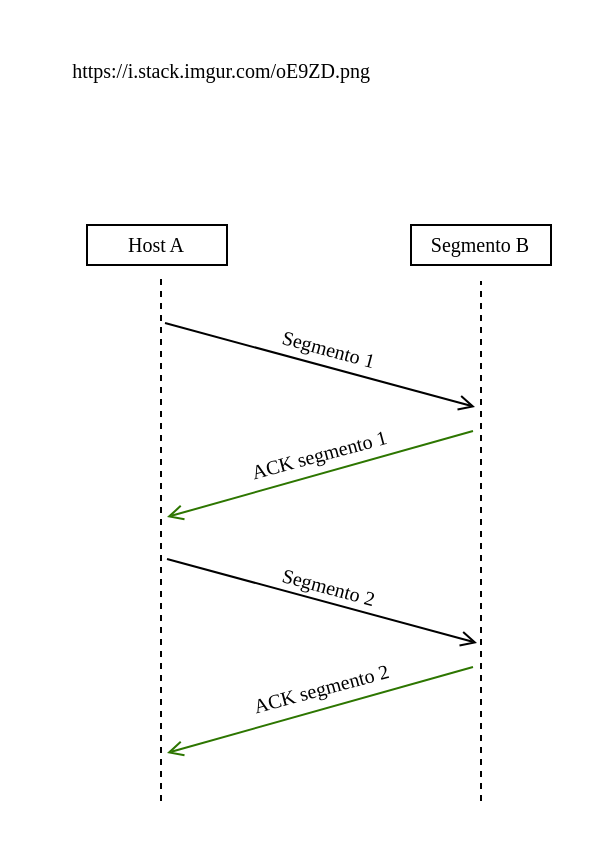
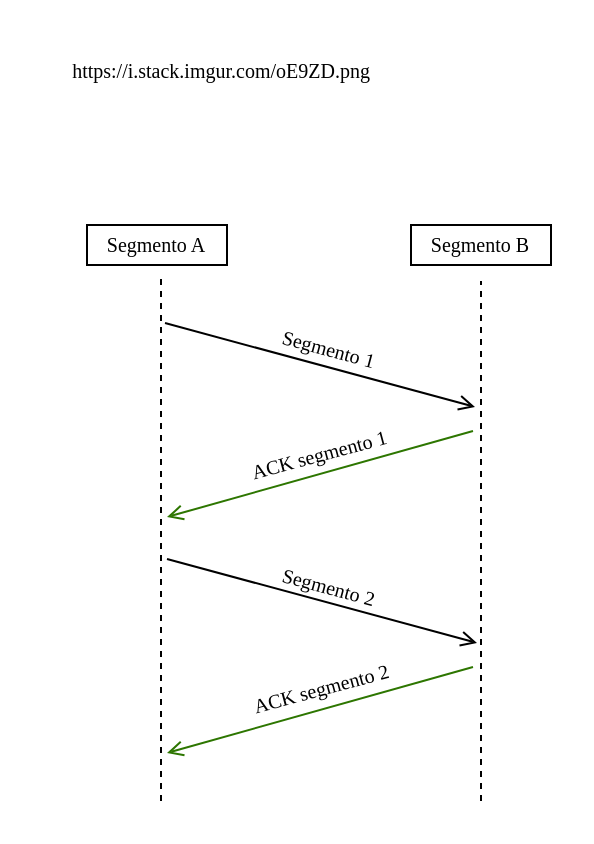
(157, 245) -> (157, 245)
